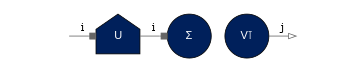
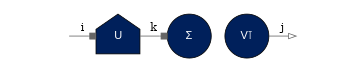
(154, 28) -> (154, 28)
